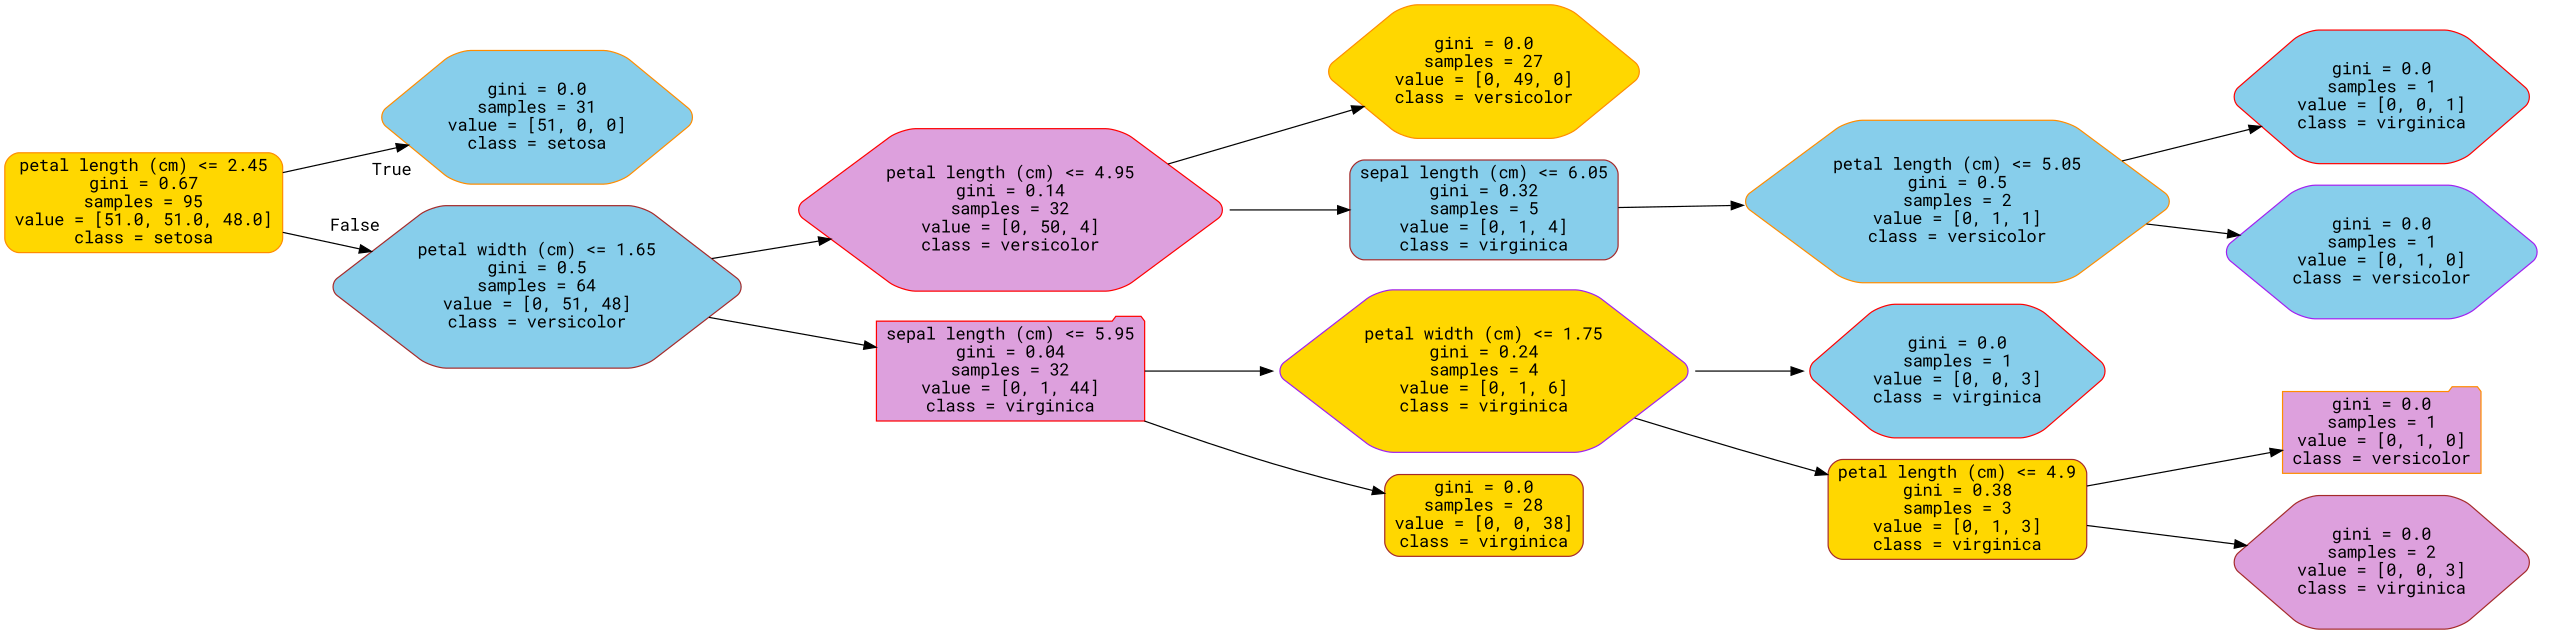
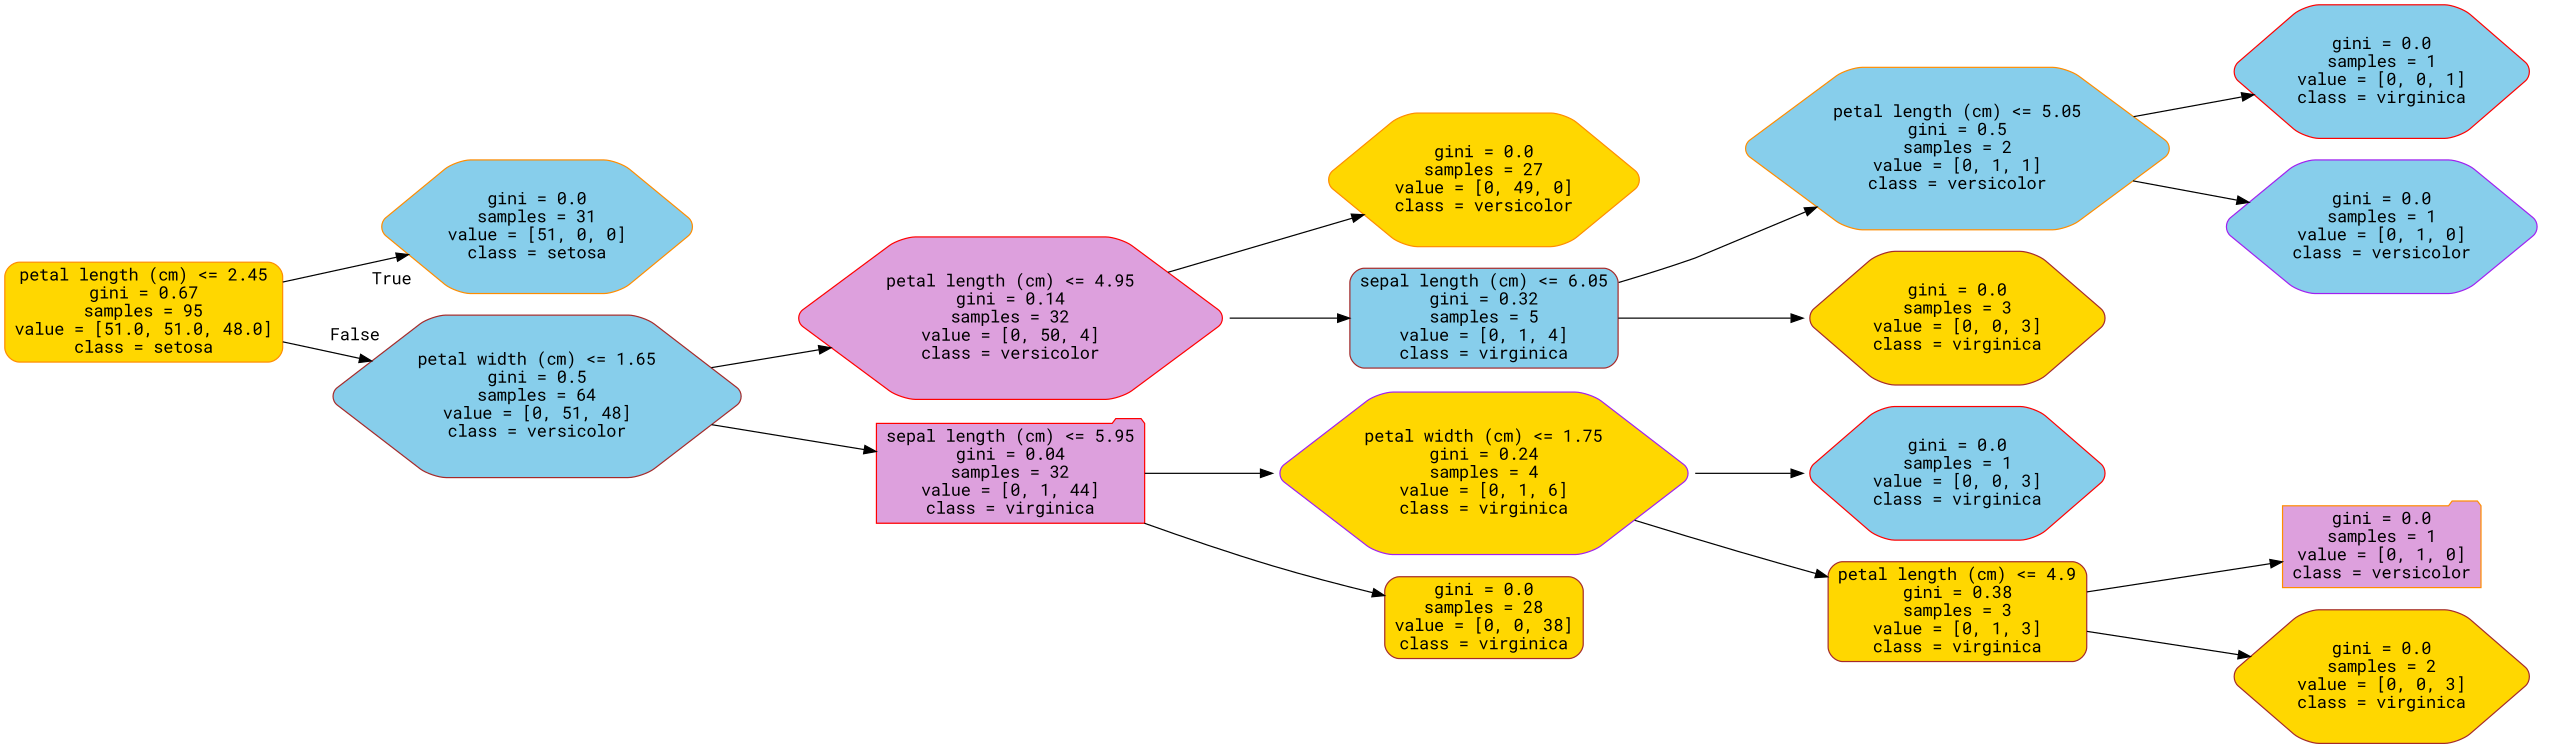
none -> (1957, 318)
(2382, 562) -> (2382, 677)
